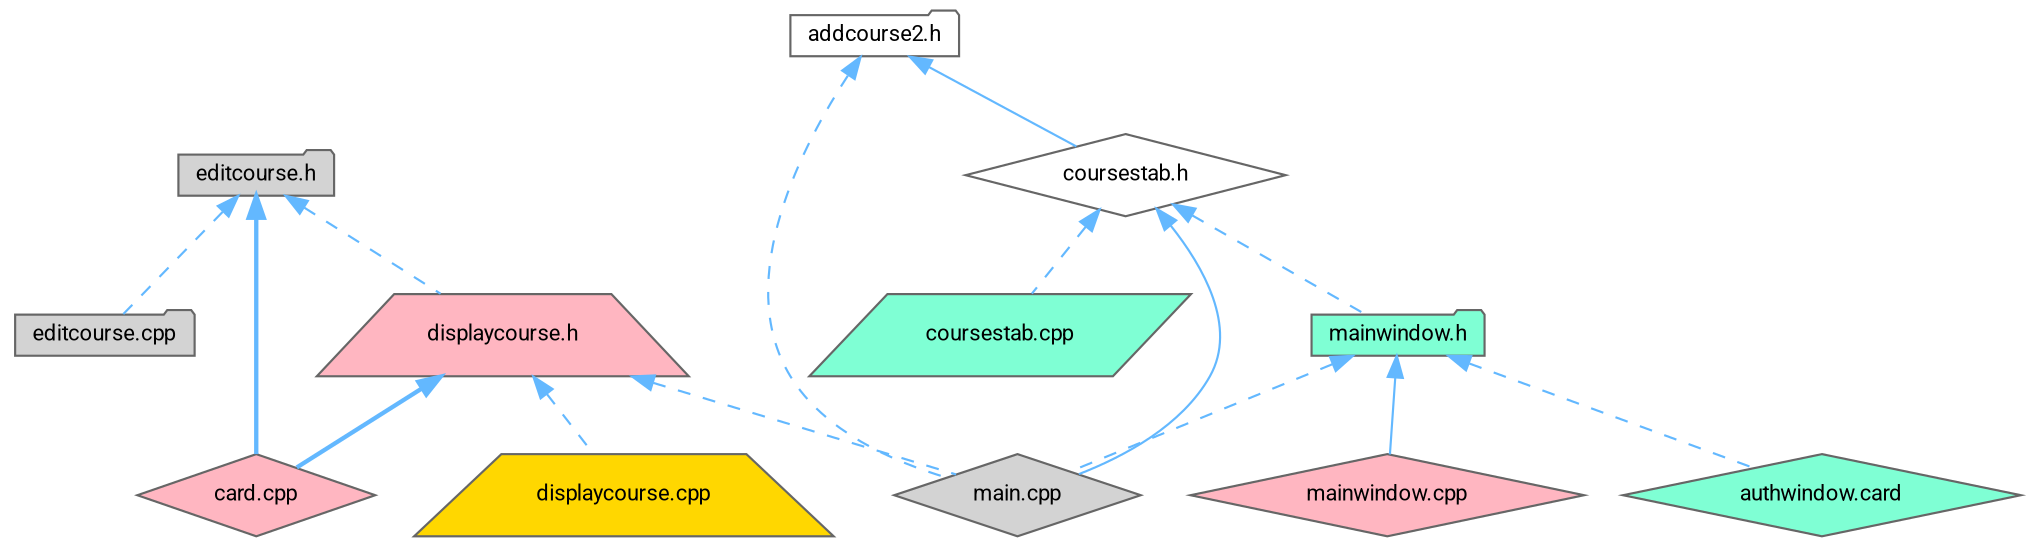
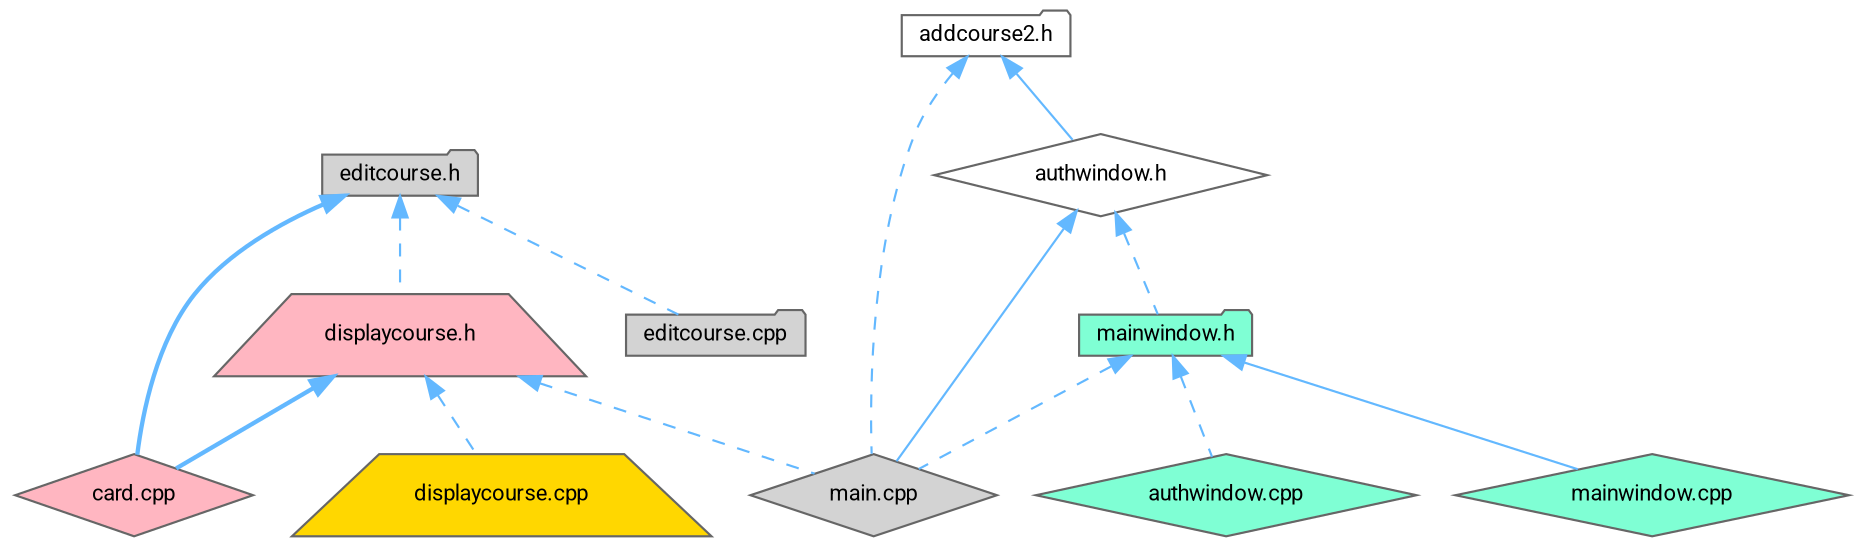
(1126, 175) -> (1101, 175)
(1000, 335) -> none
(1387, 495) -> (1652, 495)
(1822, 495) -> (1226, 495)
